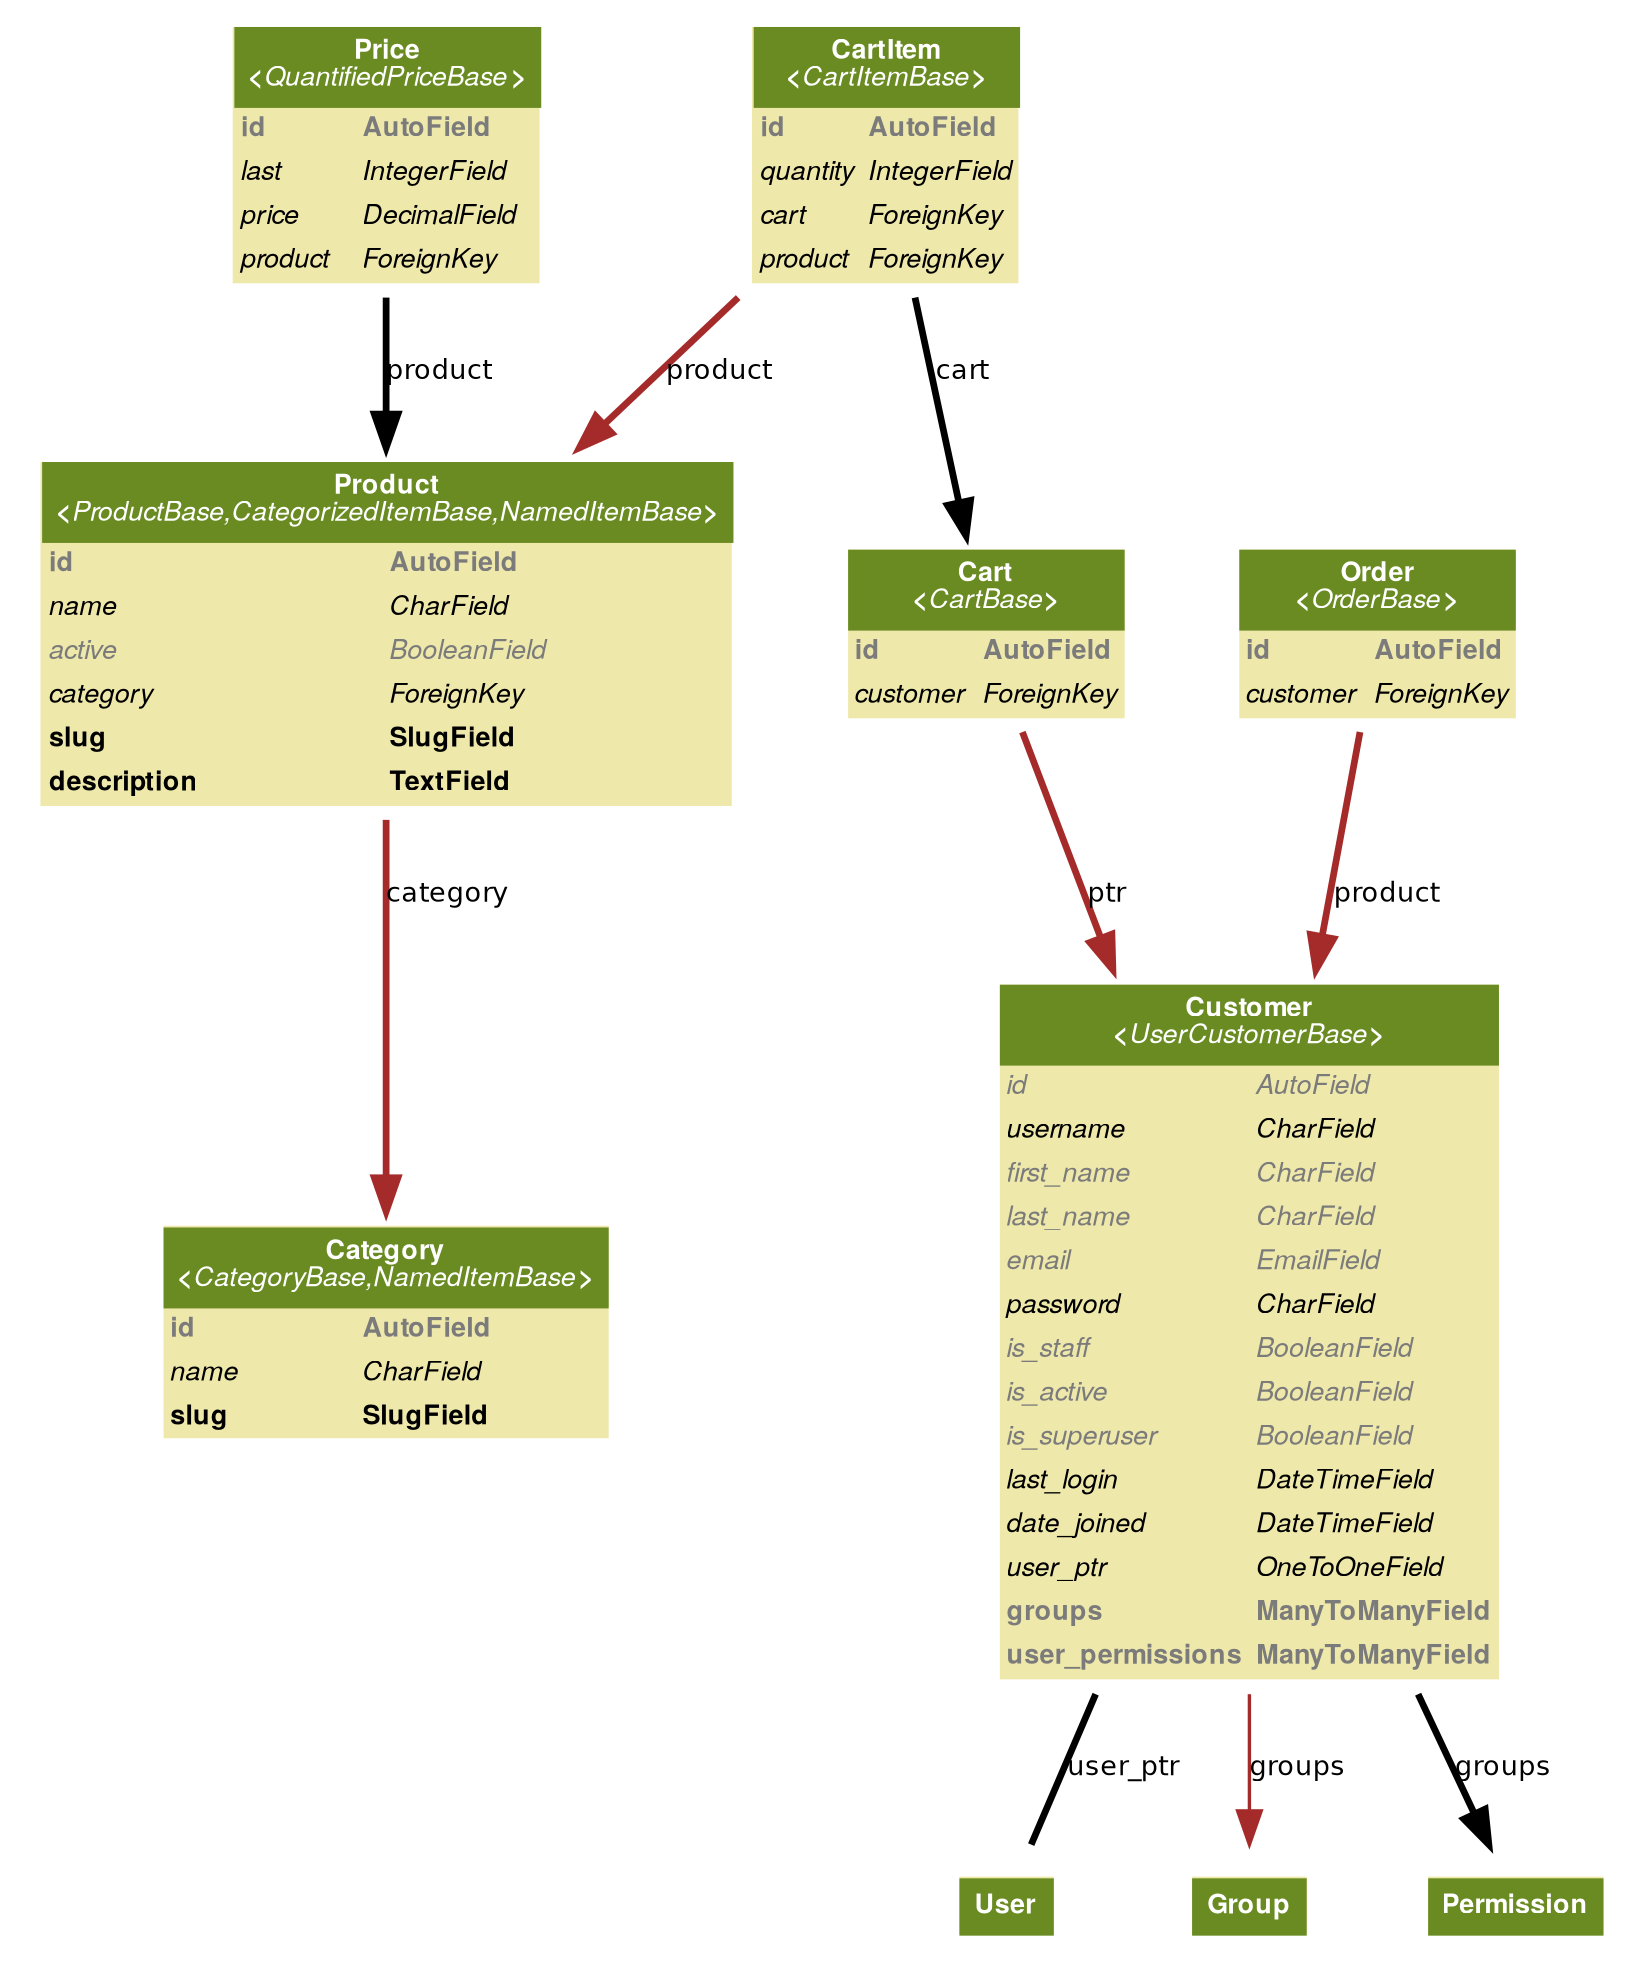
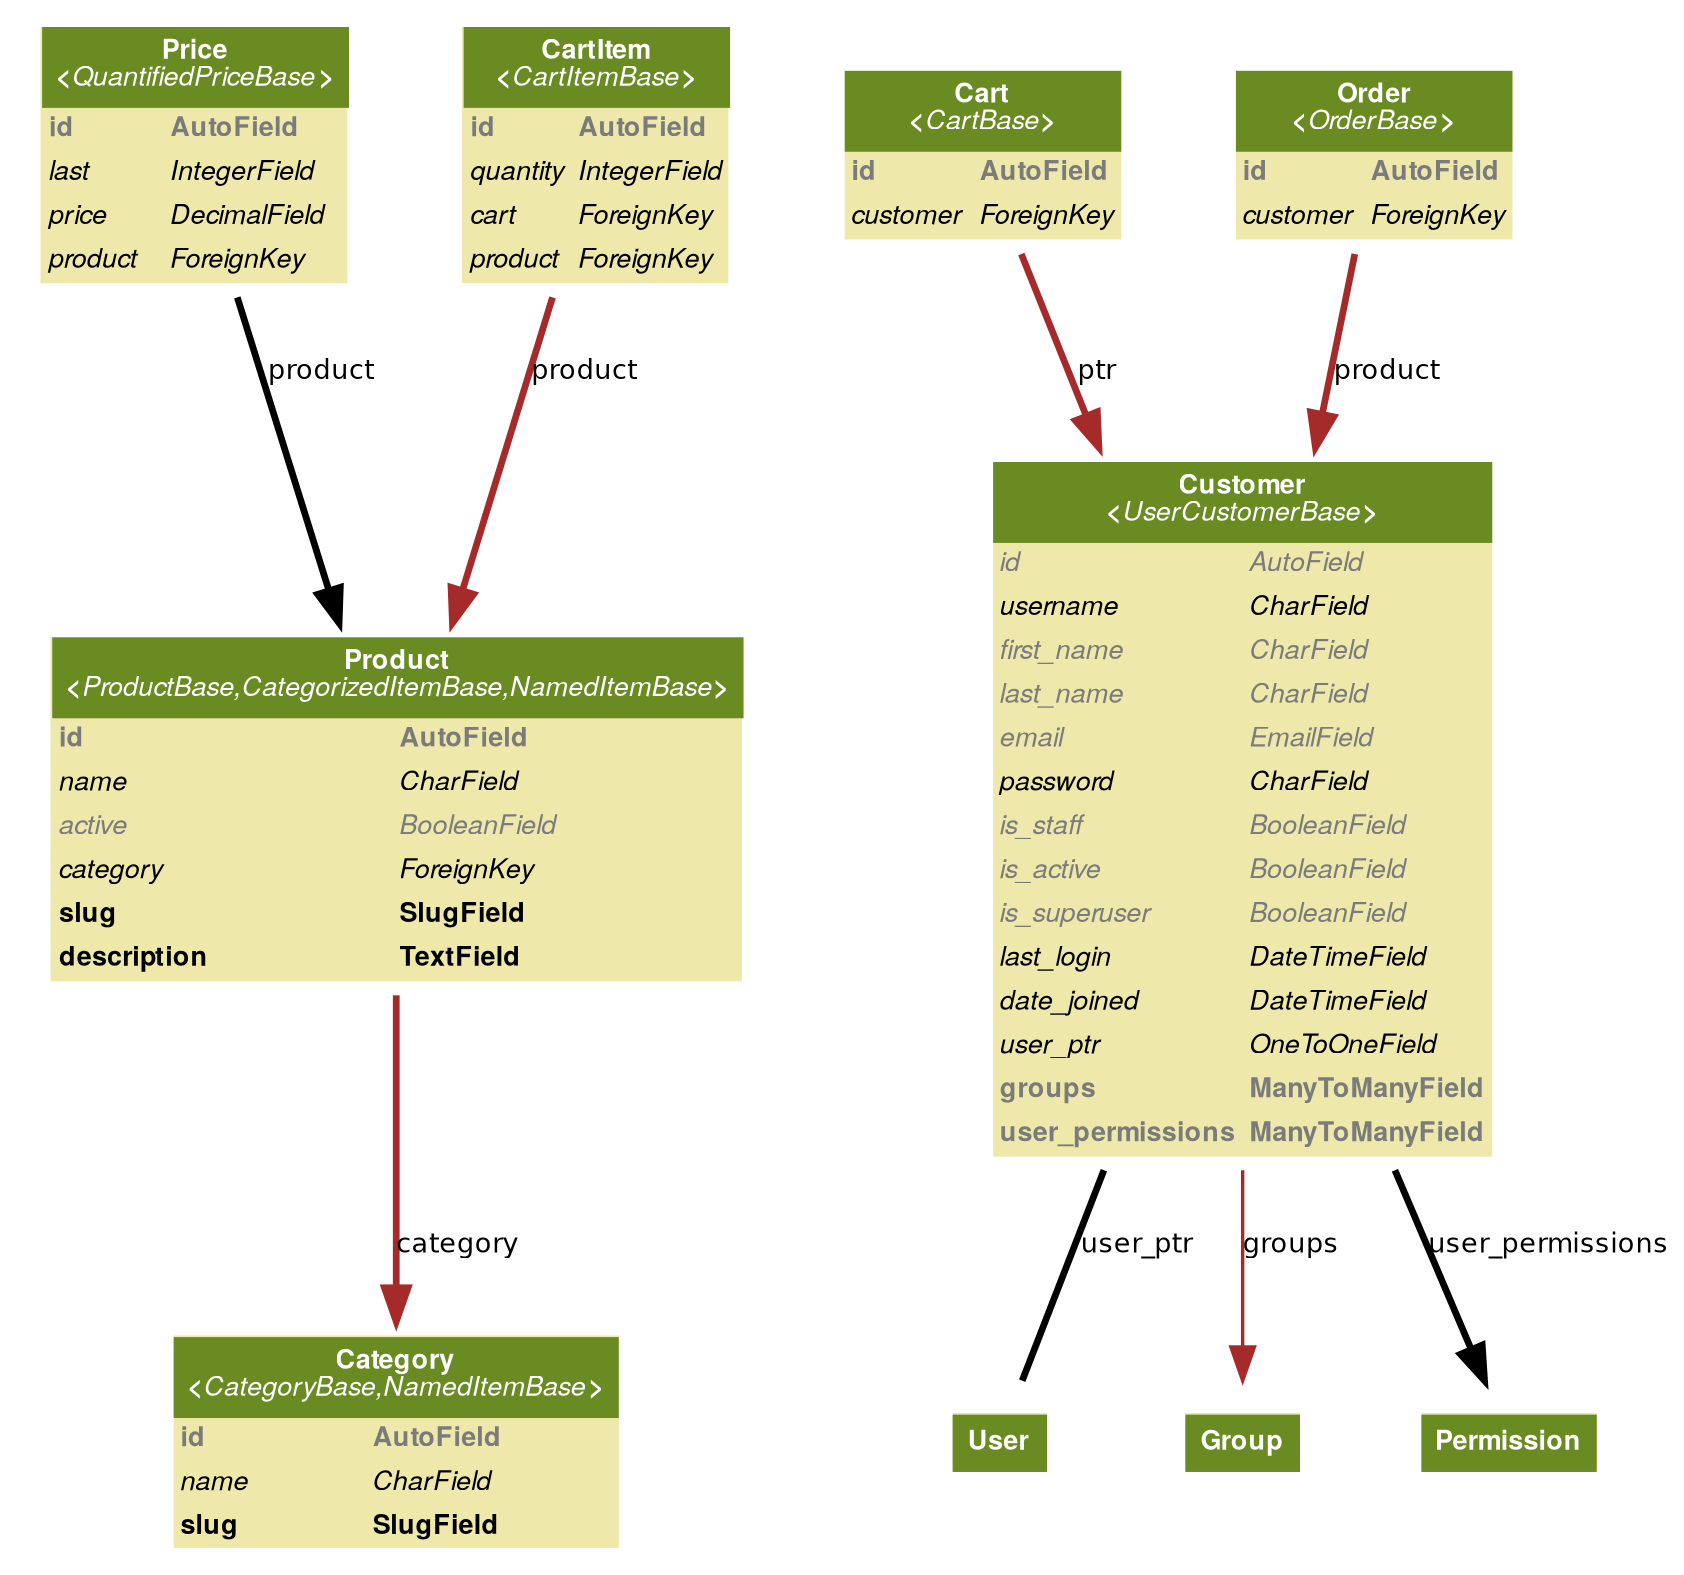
(937, 400) -> none
(1504, 1769) -> (1550, 1246)
